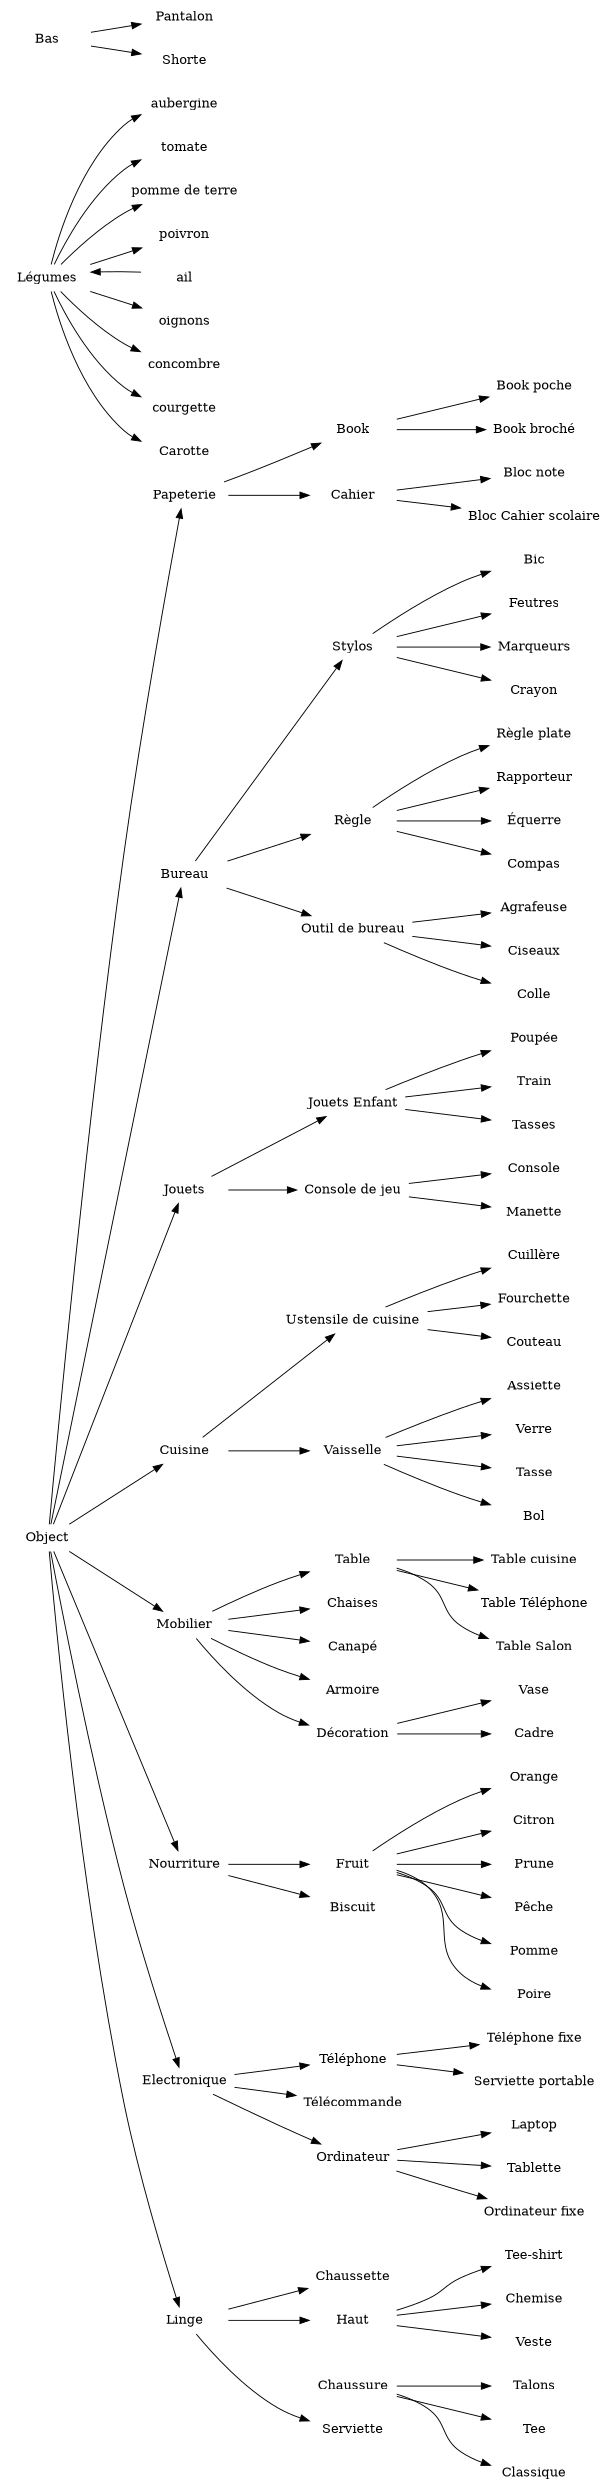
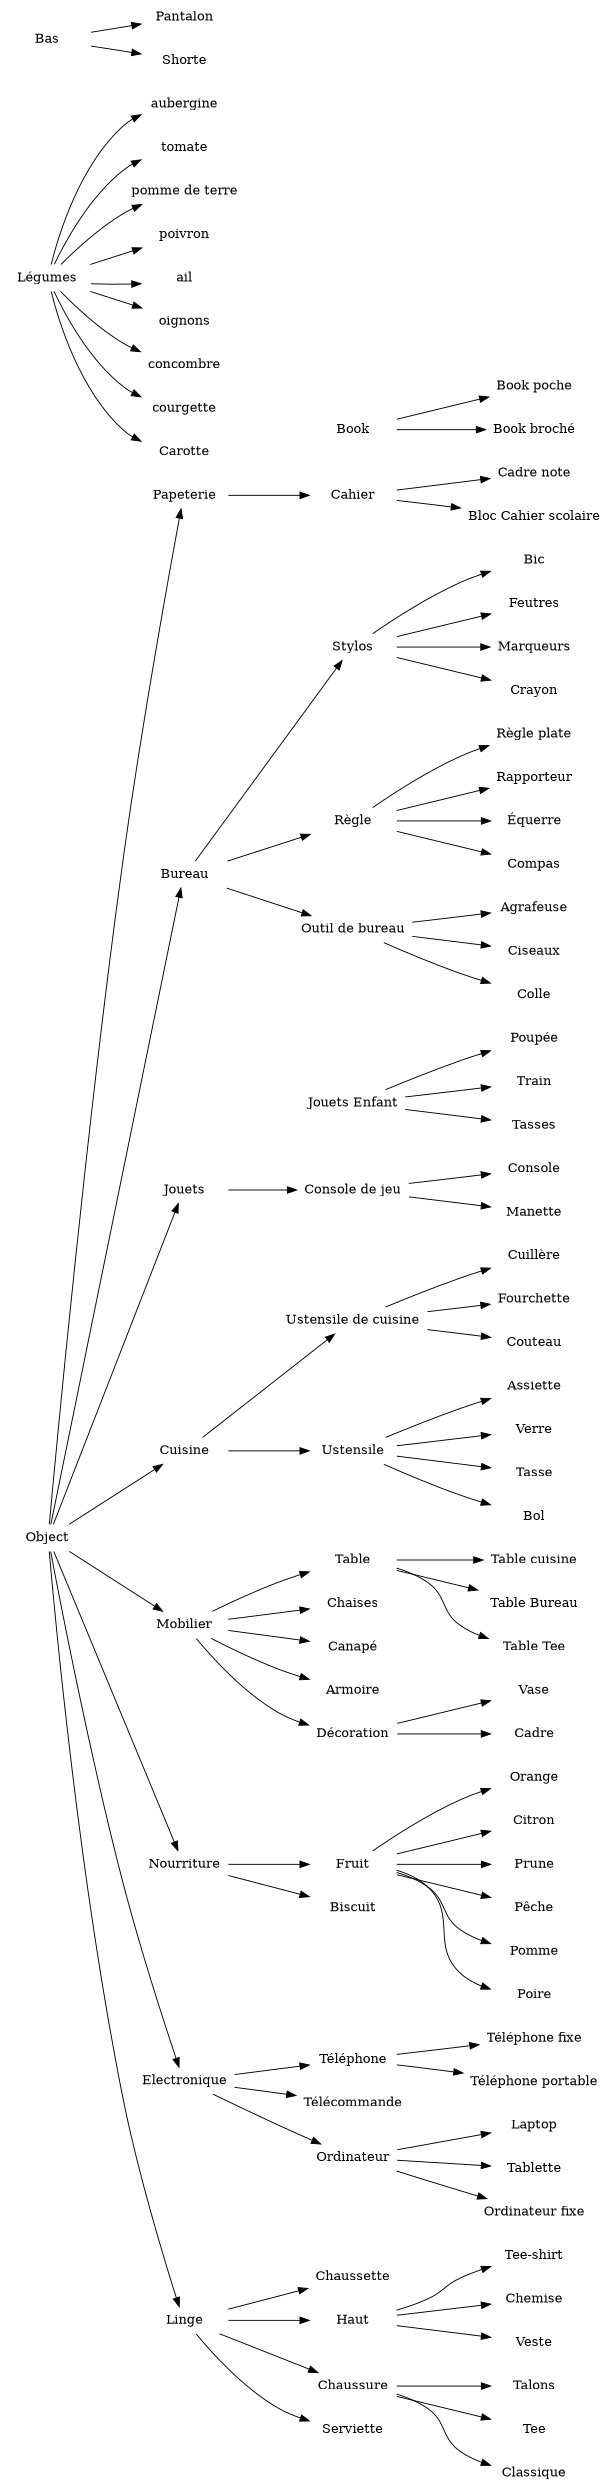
(121, 272) -> (111, 284)
(268, 465) -> none
(534, 473) -> (534, 473)
(265, 1149) -> none
(353, 1451) -> (353, 1451)
(534, 1603) -> (534, 1603)
(534, 1647) -> (534, 1647)
(534, 2082) -> (534, 2082)
none -> (264, 2351)
